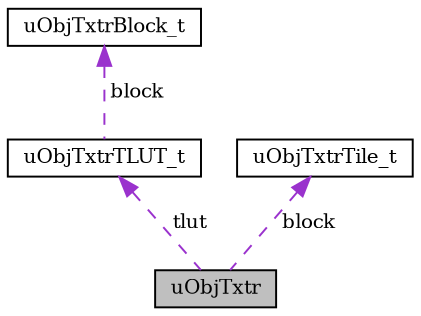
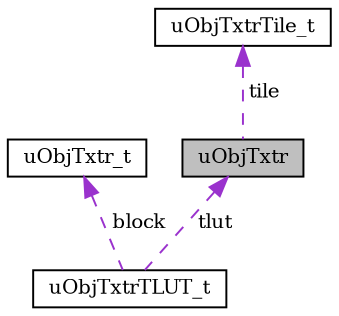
(104, 27) -> (77, 158)
(306, 223) -> (261, 93)
(167, 231) -> (180, 231)
